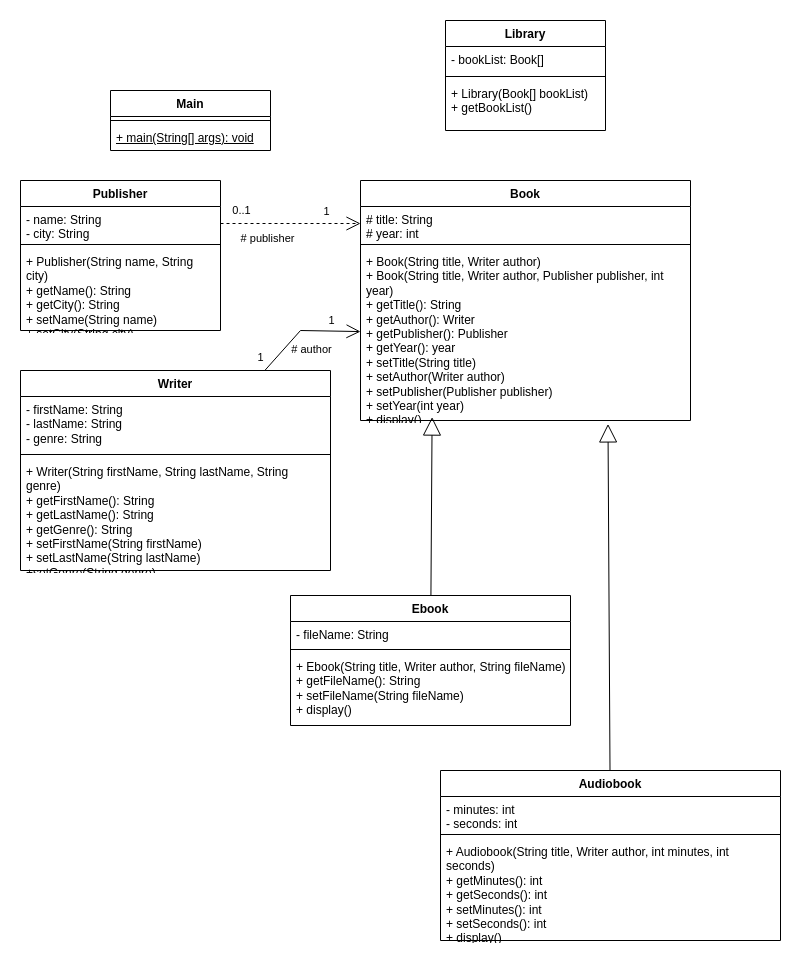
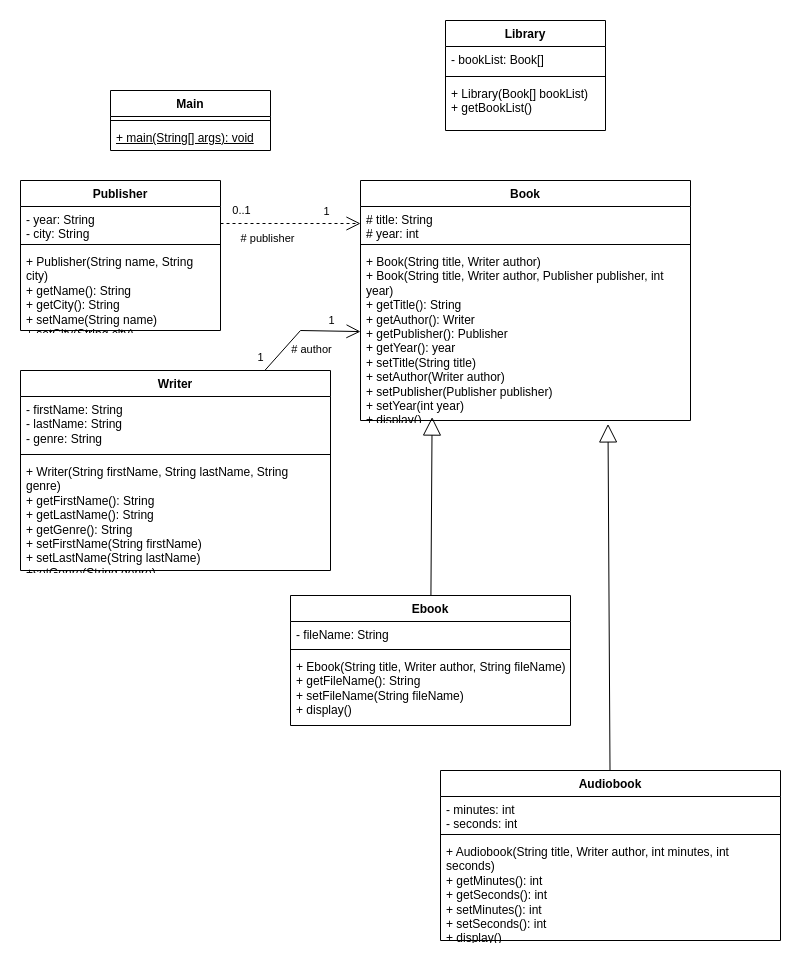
(67, 228) -> (67, 228)
